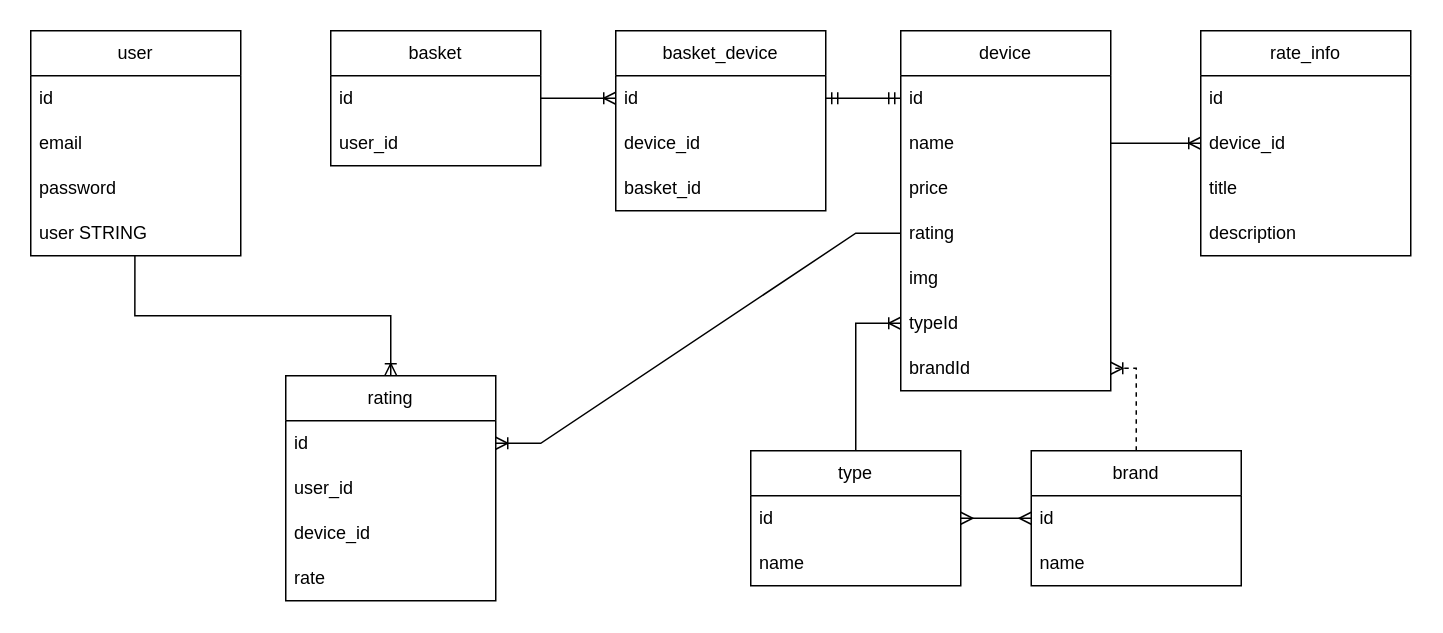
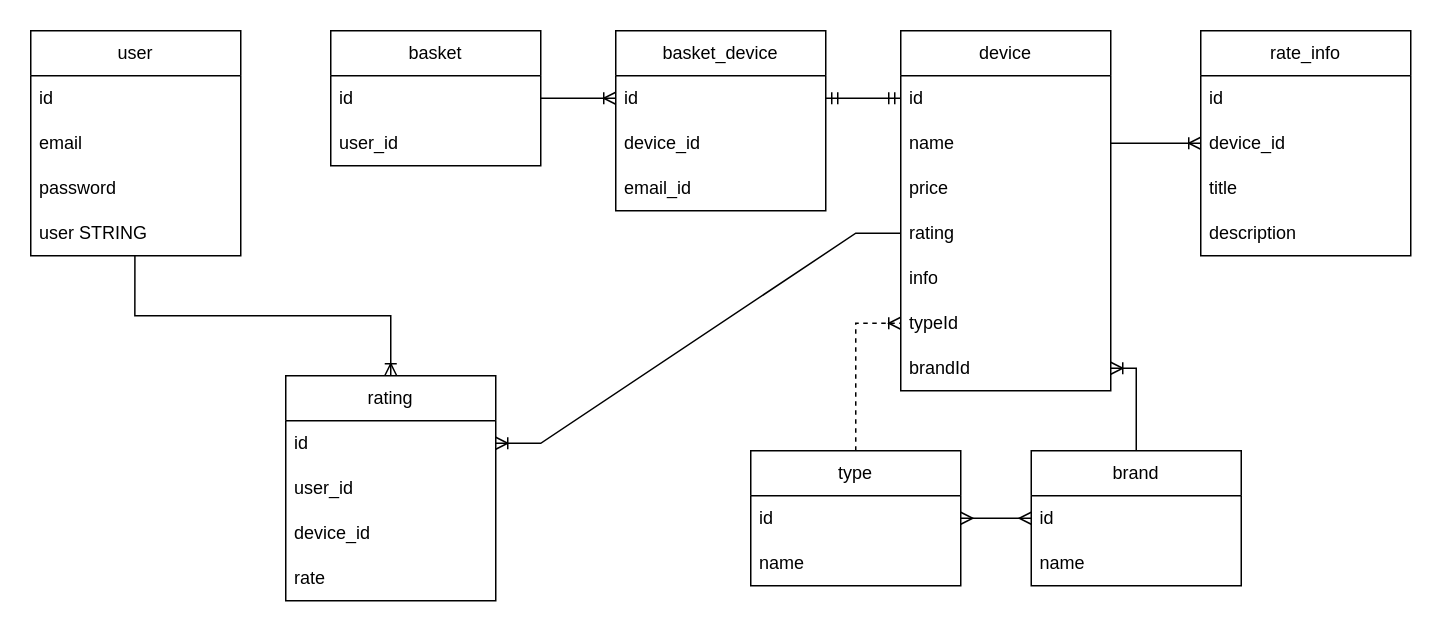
(668, 188) -> (658, 188)
(923, 278) -> (928, 278)
(856, 364) -> (856, 364)
(1136, 404) -> (1136, 404)
